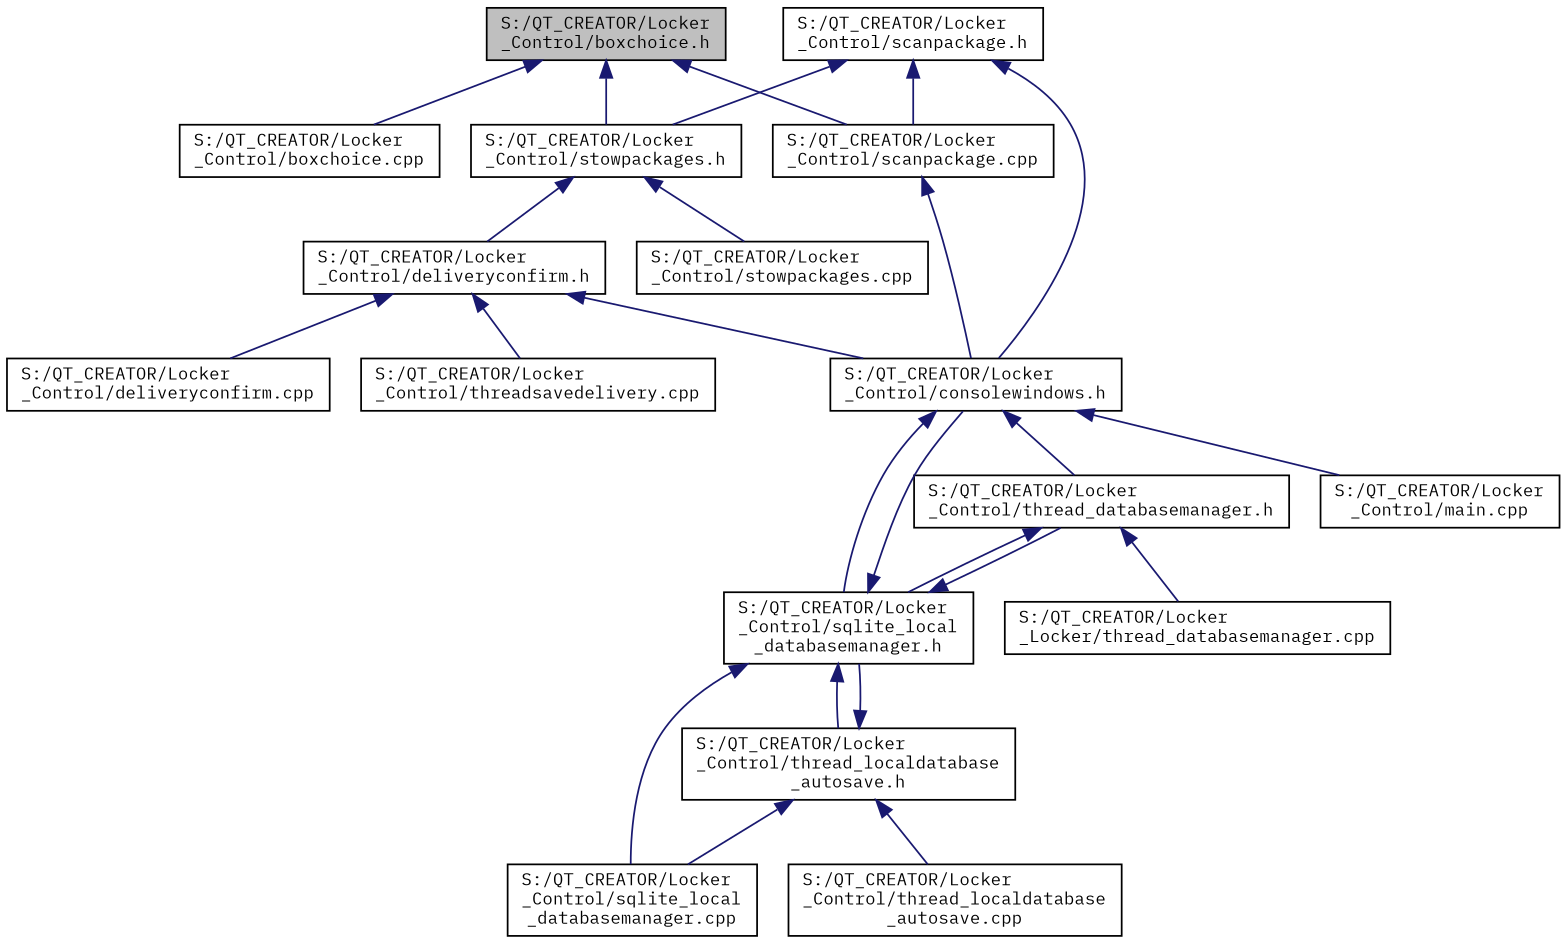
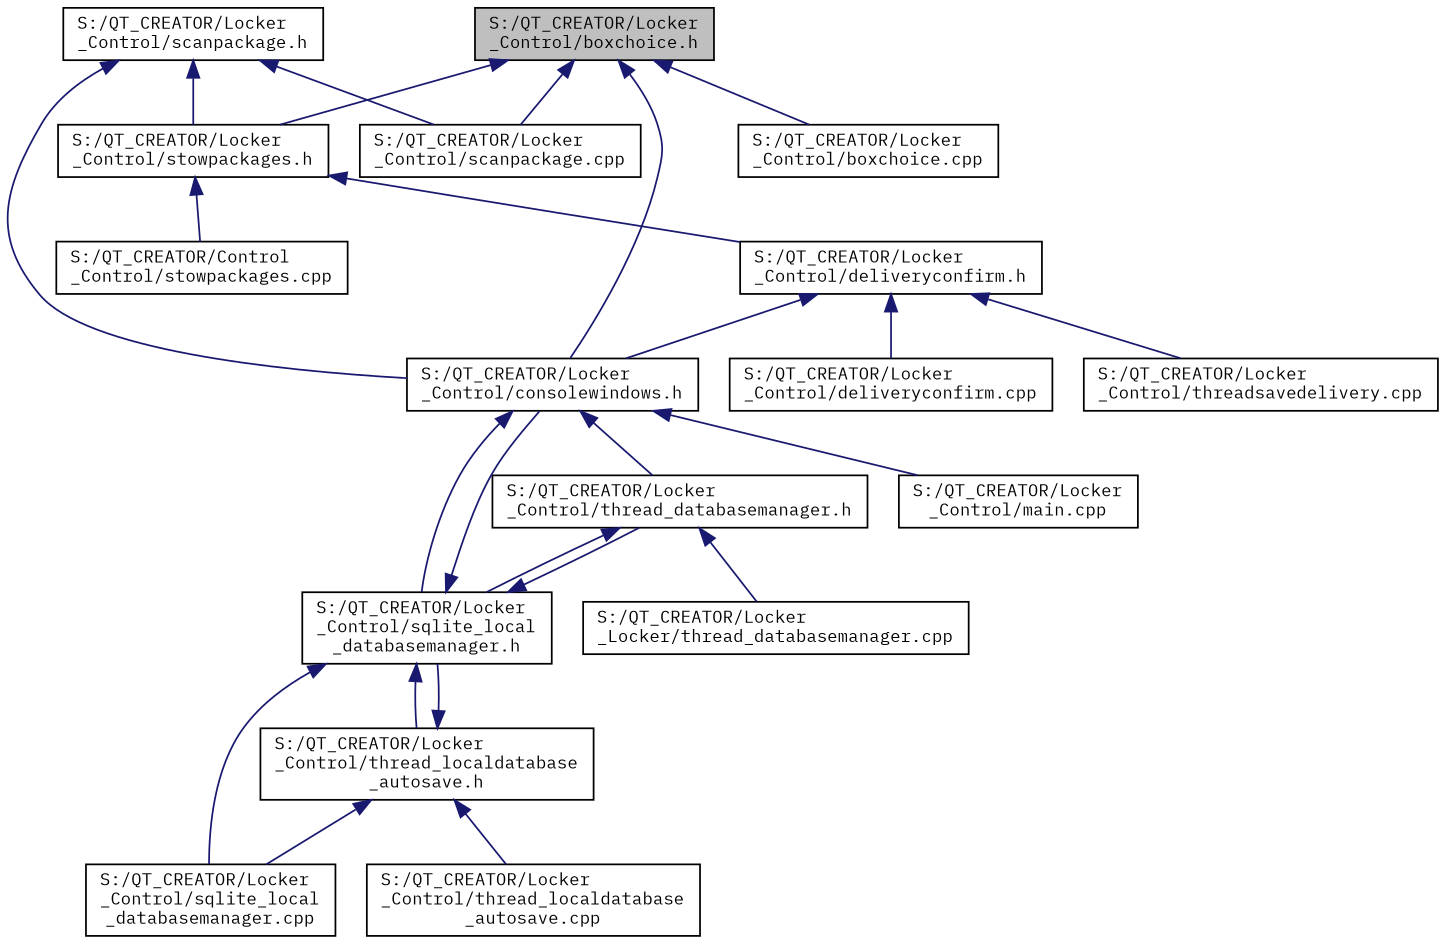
(782, 268) -> (202, 268)
(952, 275) -> (647, 213)
